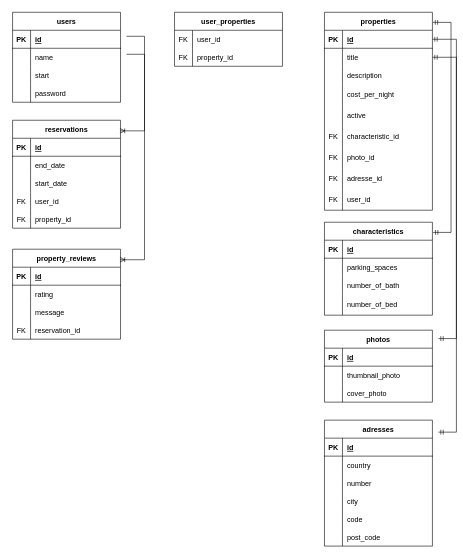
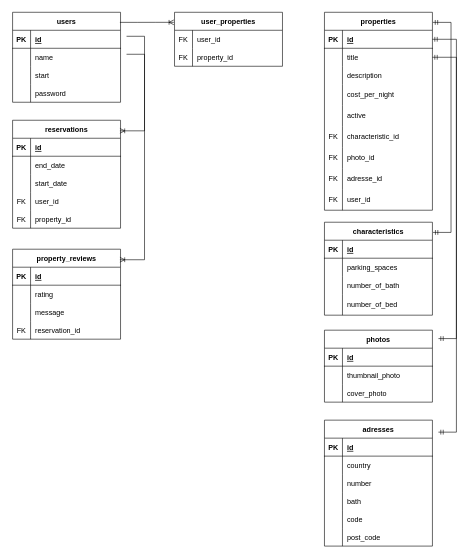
none -> (147, 22)
(354, 502) -> (355, 502)
